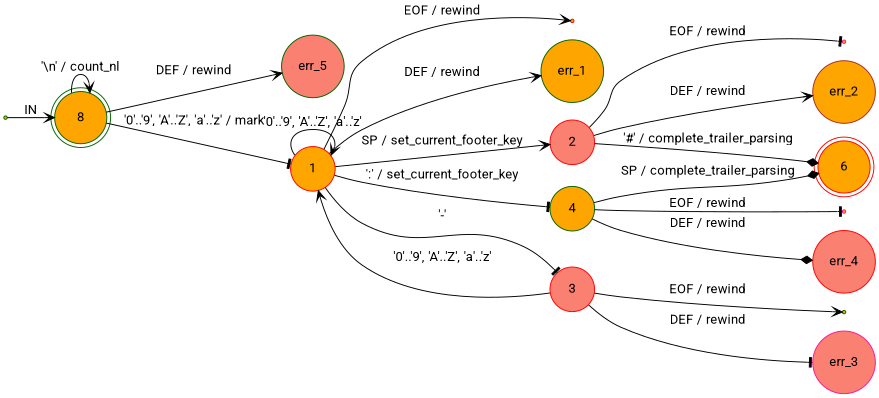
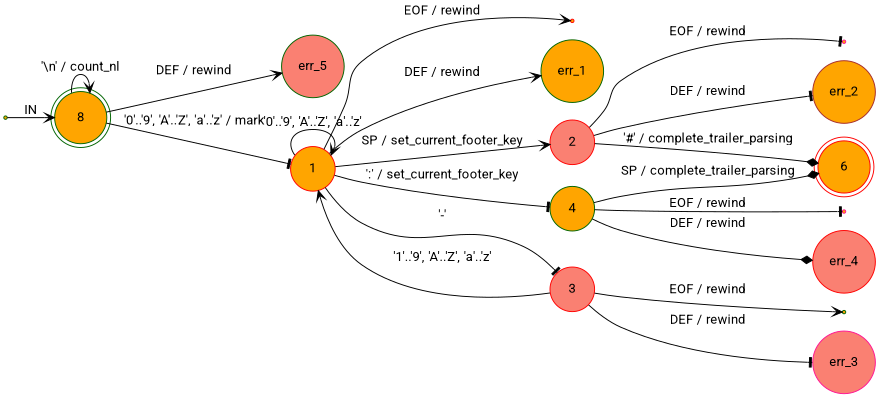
(700, 112) -> (700, 112)
(443, 258) -> (443, 258)
